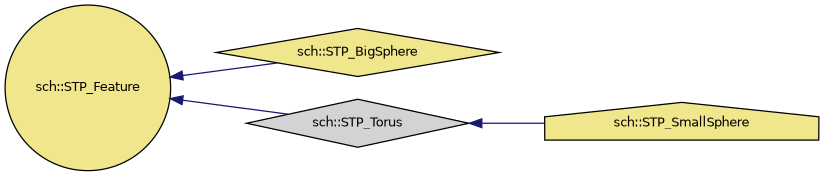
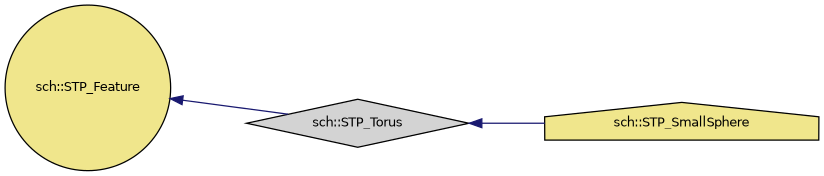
(358, 52) -> none
